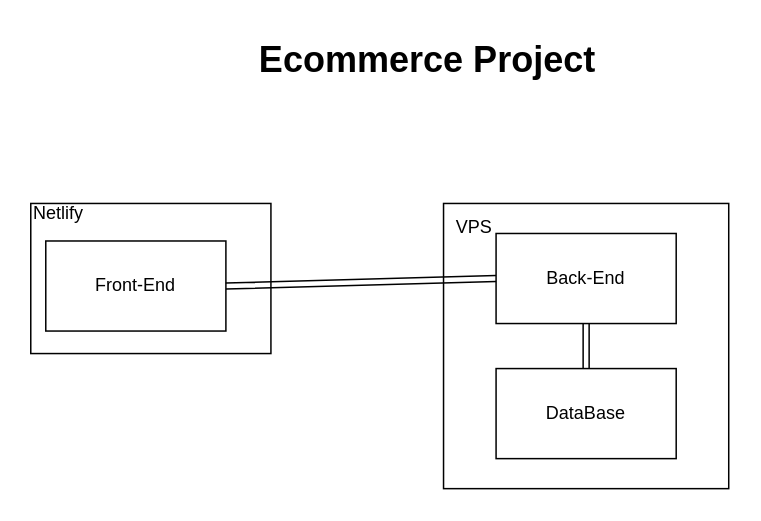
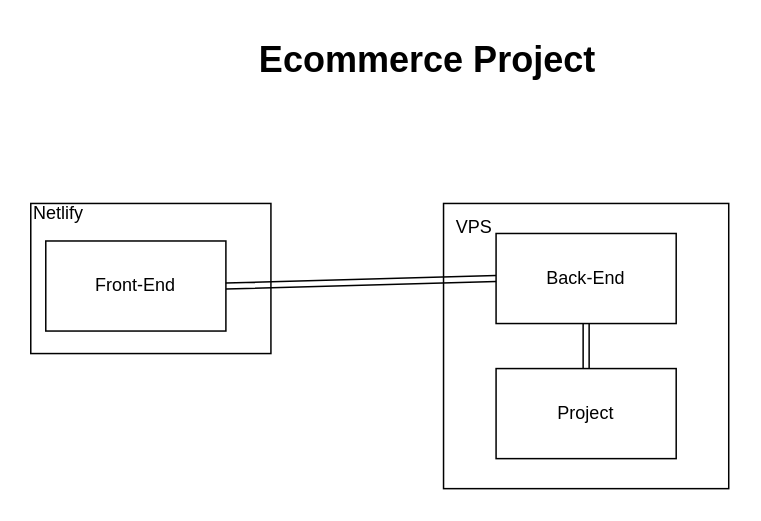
(586, 413) -> (586, 413)
